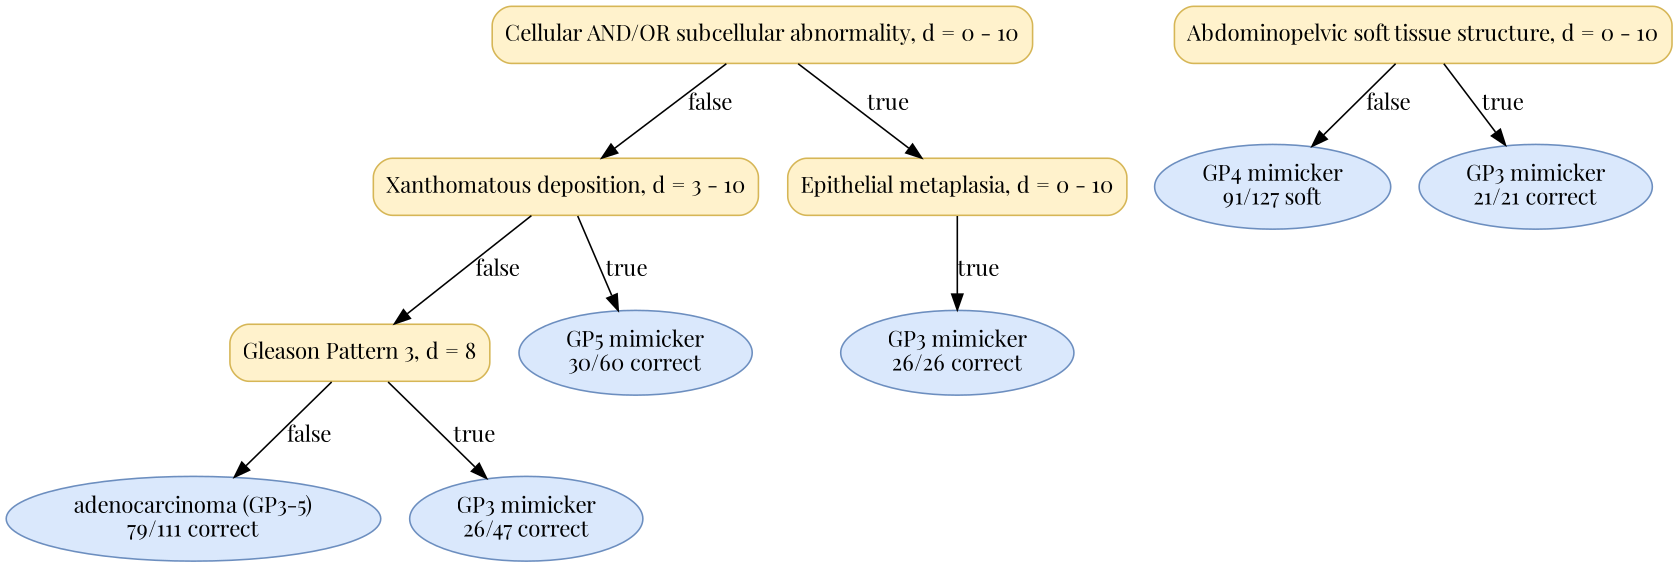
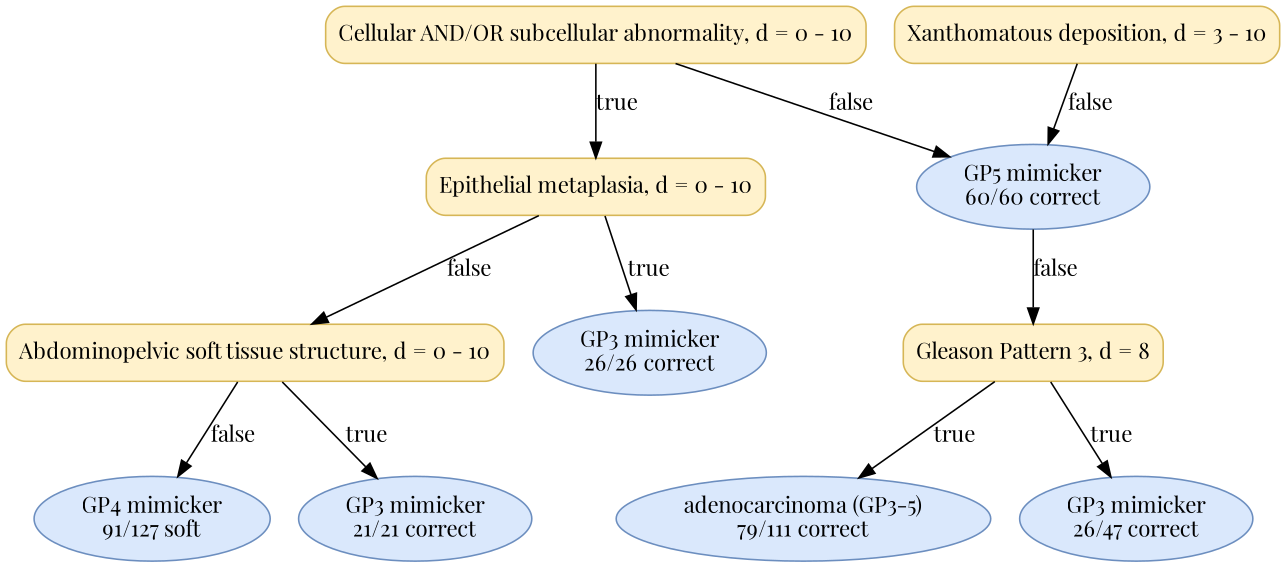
(670, 106) -> (805, 108)
(469, 265) -> (1033, 268)
none -> (433, 266)
(627, 270) -> (1090, 104)
(636, 364) -> (1033, 198)
(309, 436) -> (955, 436)
